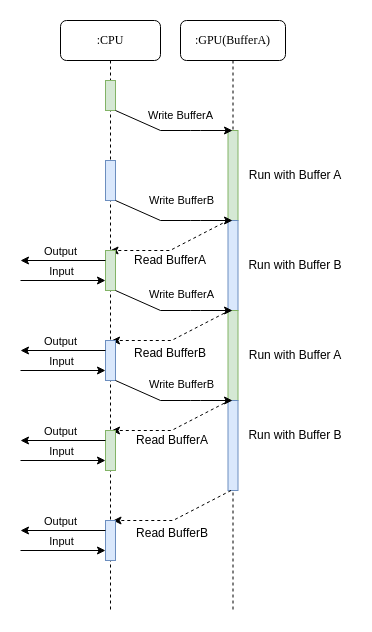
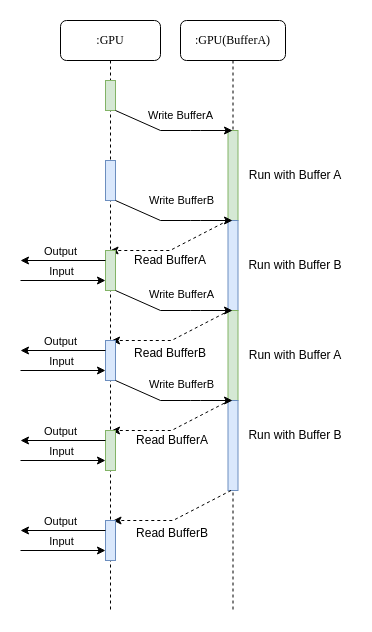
(111, 41) -> (111, 41)
